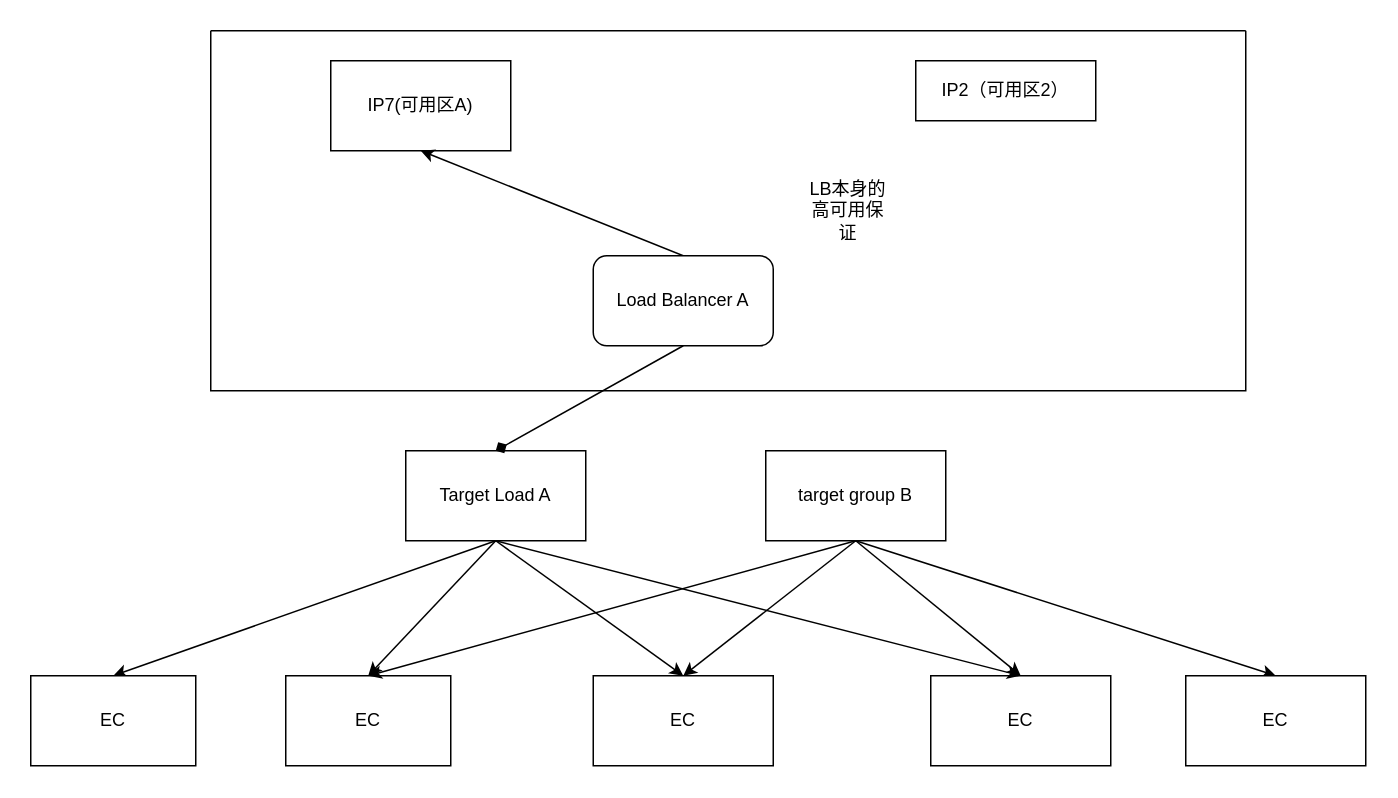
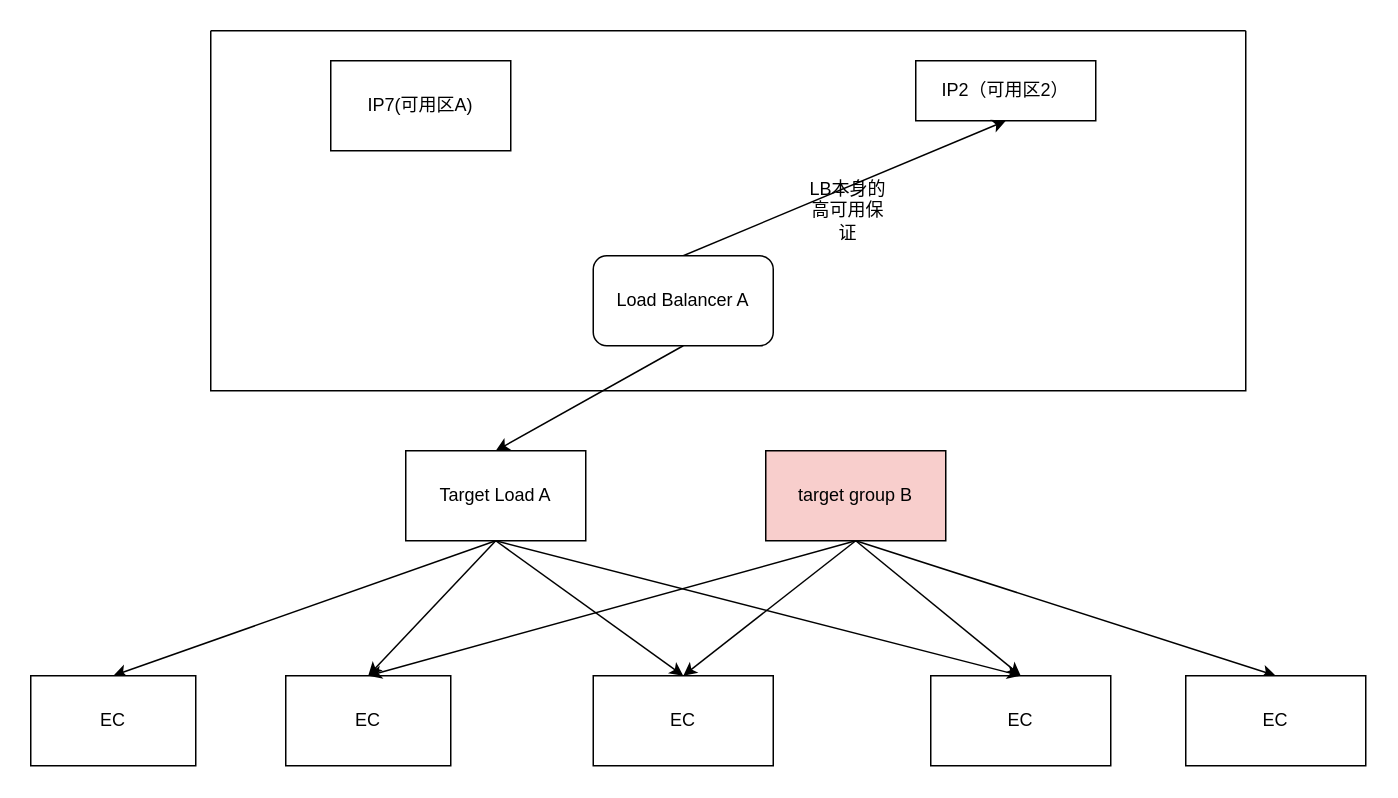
none -> (840, 190)
(556, 205) -> none
(507, 445) -> (506, 445)
(856, 496) -> (856, 496)
